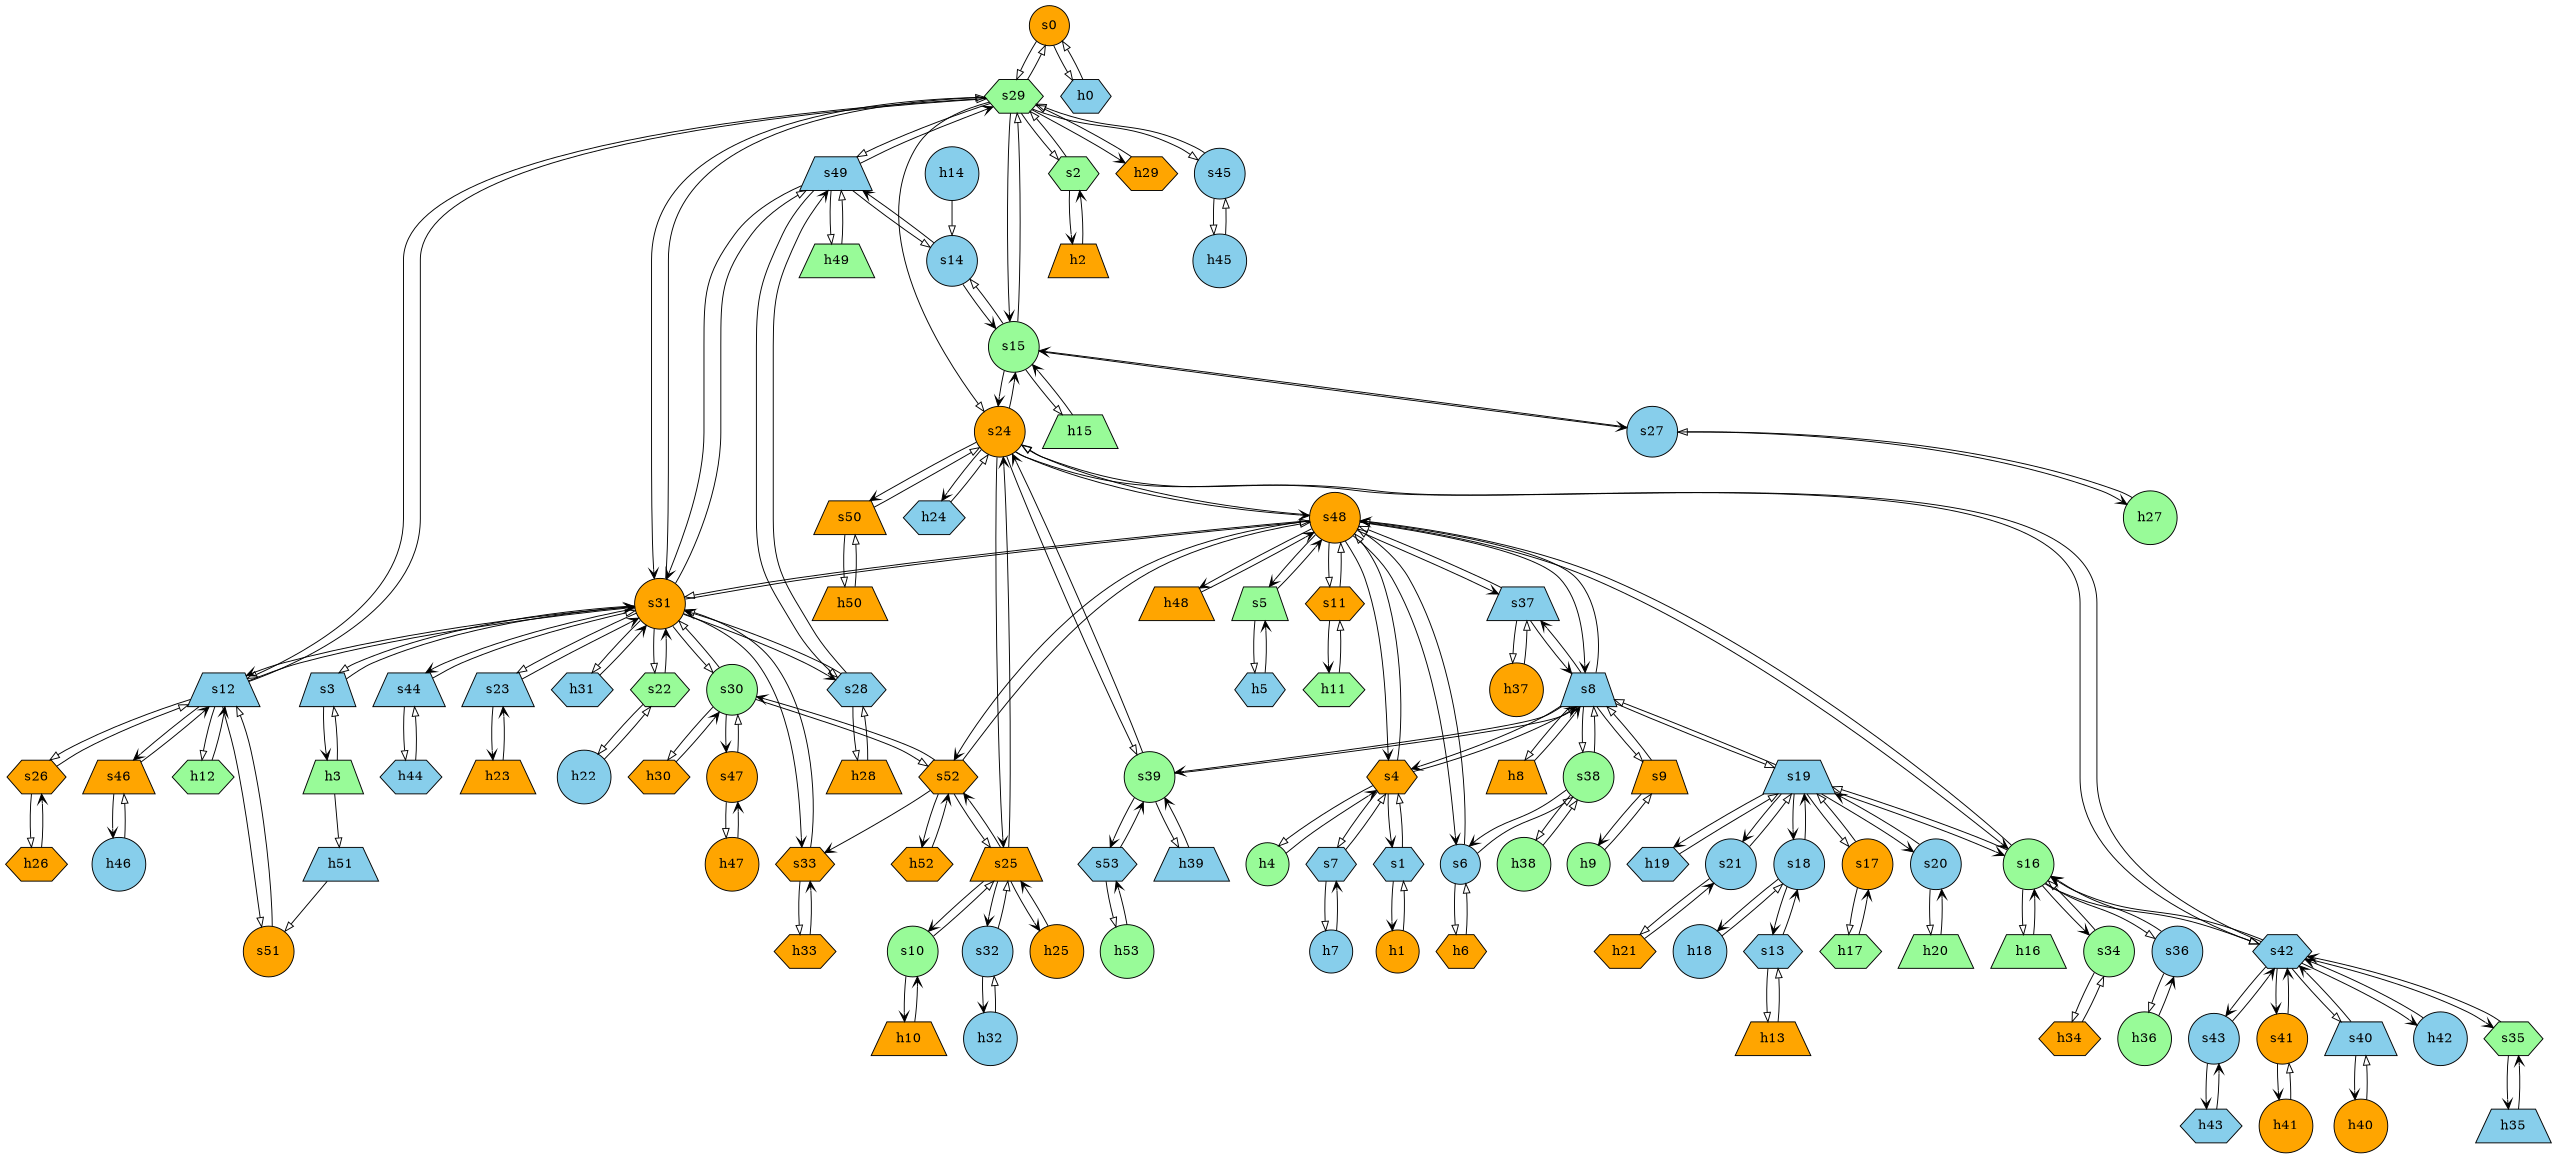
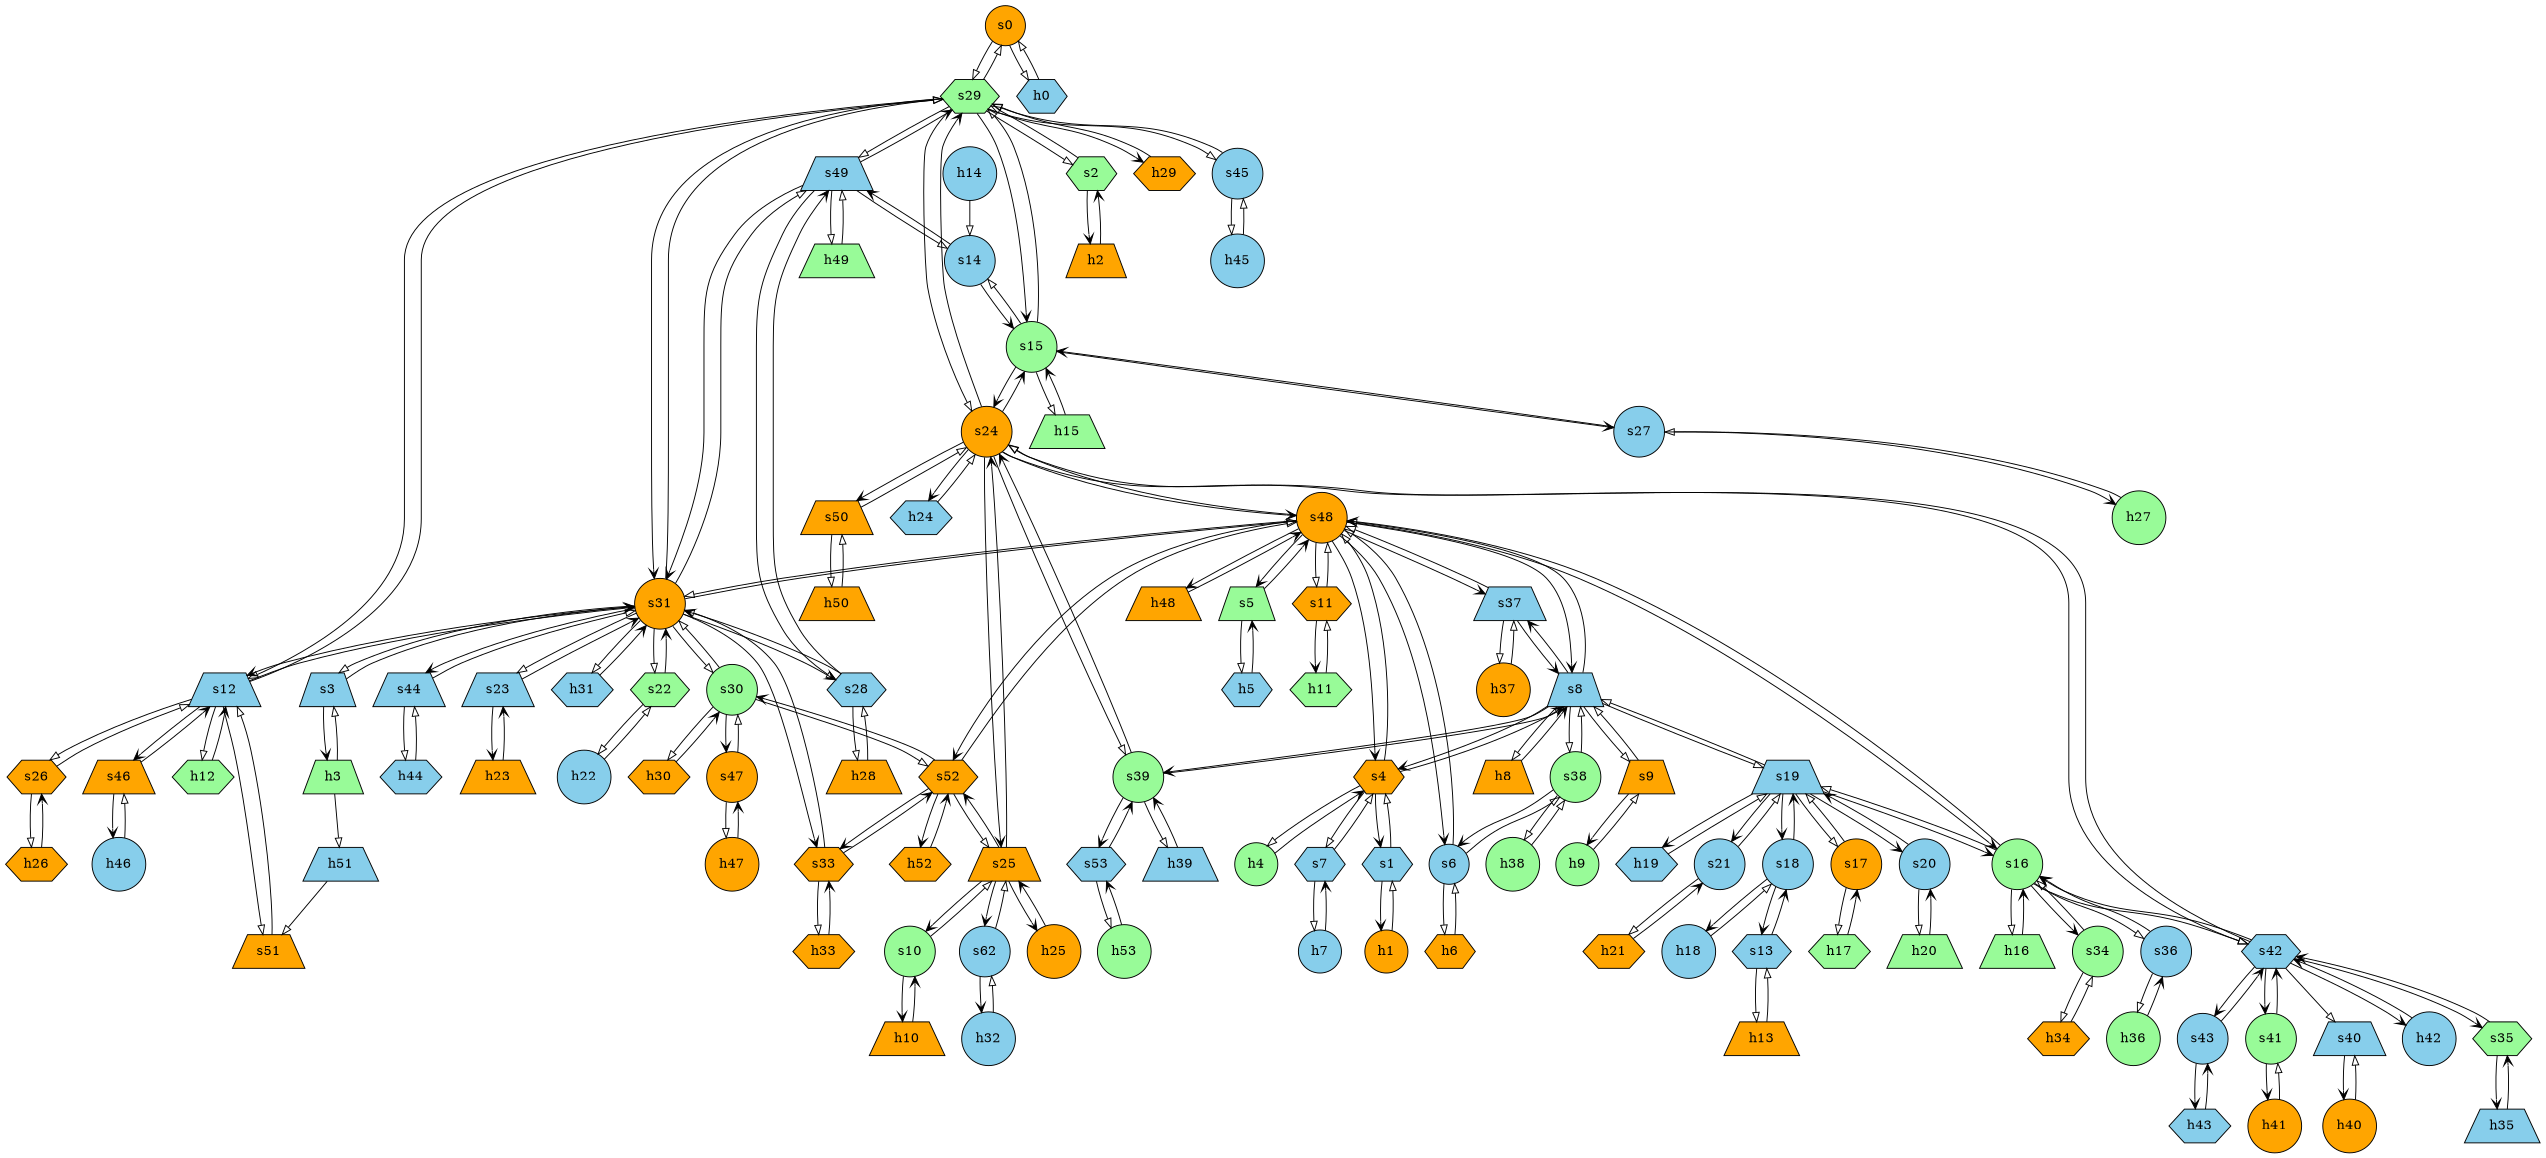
none -> (943, 265)
none -> (884, 826)
(269, 951) -> (269, 951)
(988, 951) -> (985, 951)
(2329, 997) -> none
(2282, 1039) -> (2271, 1039)
